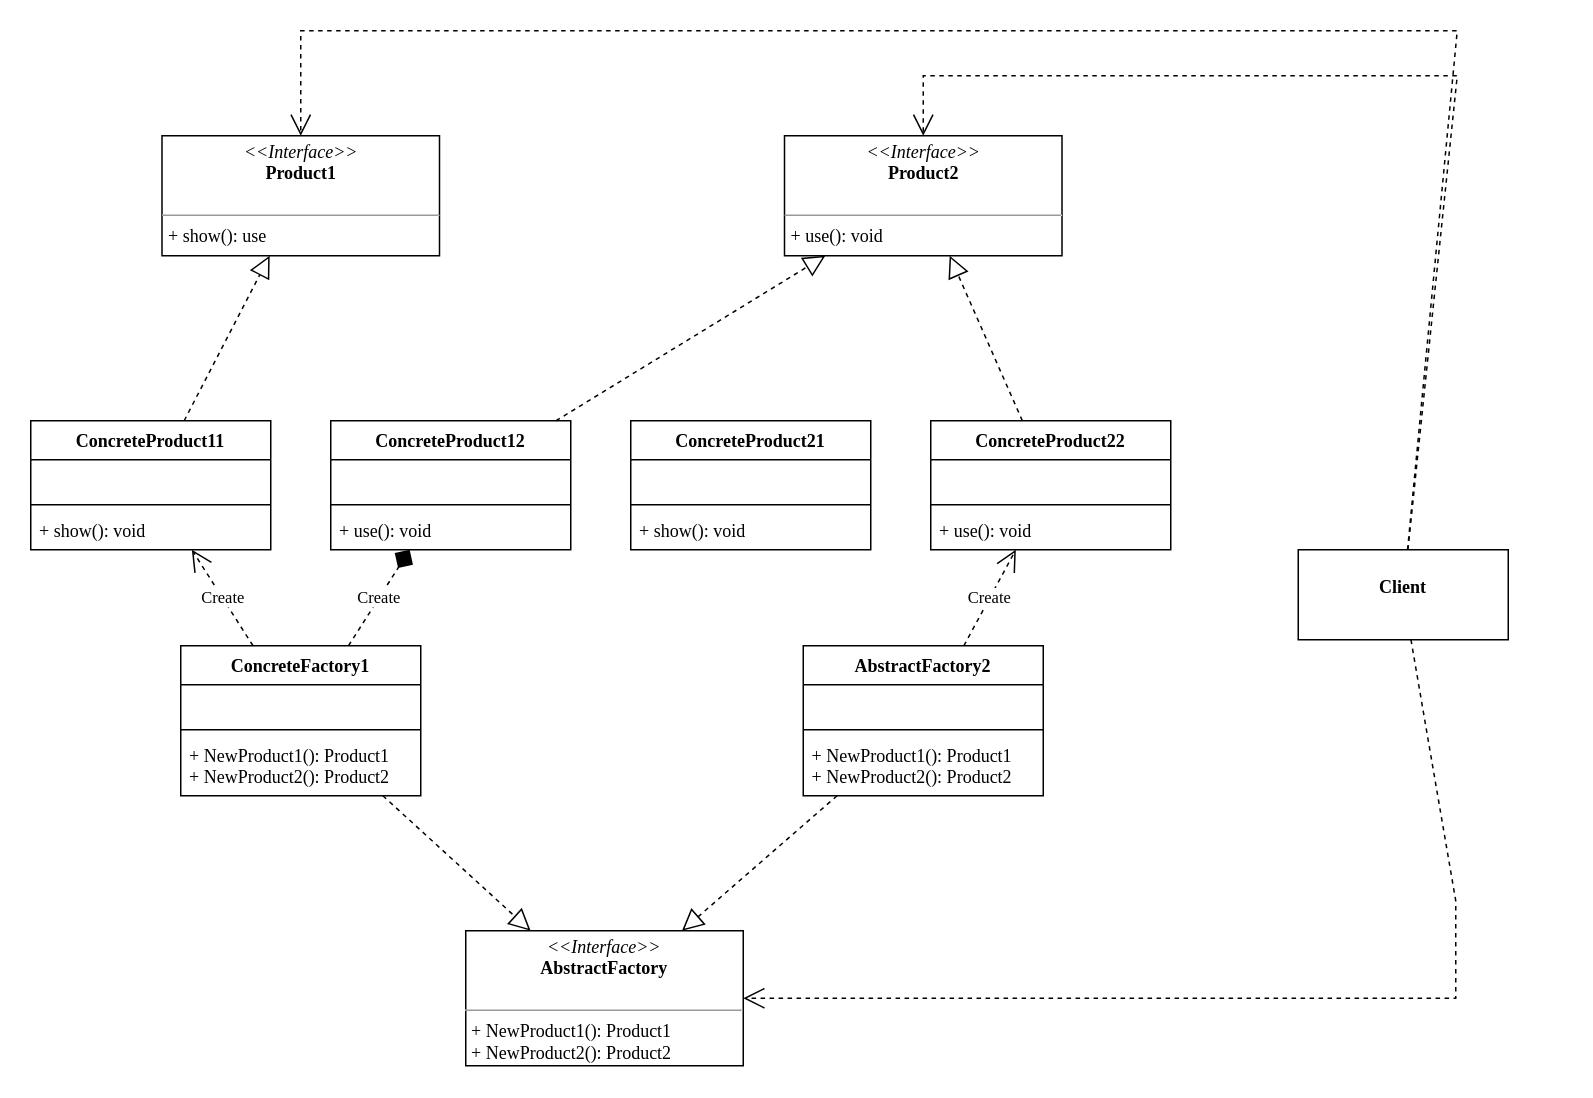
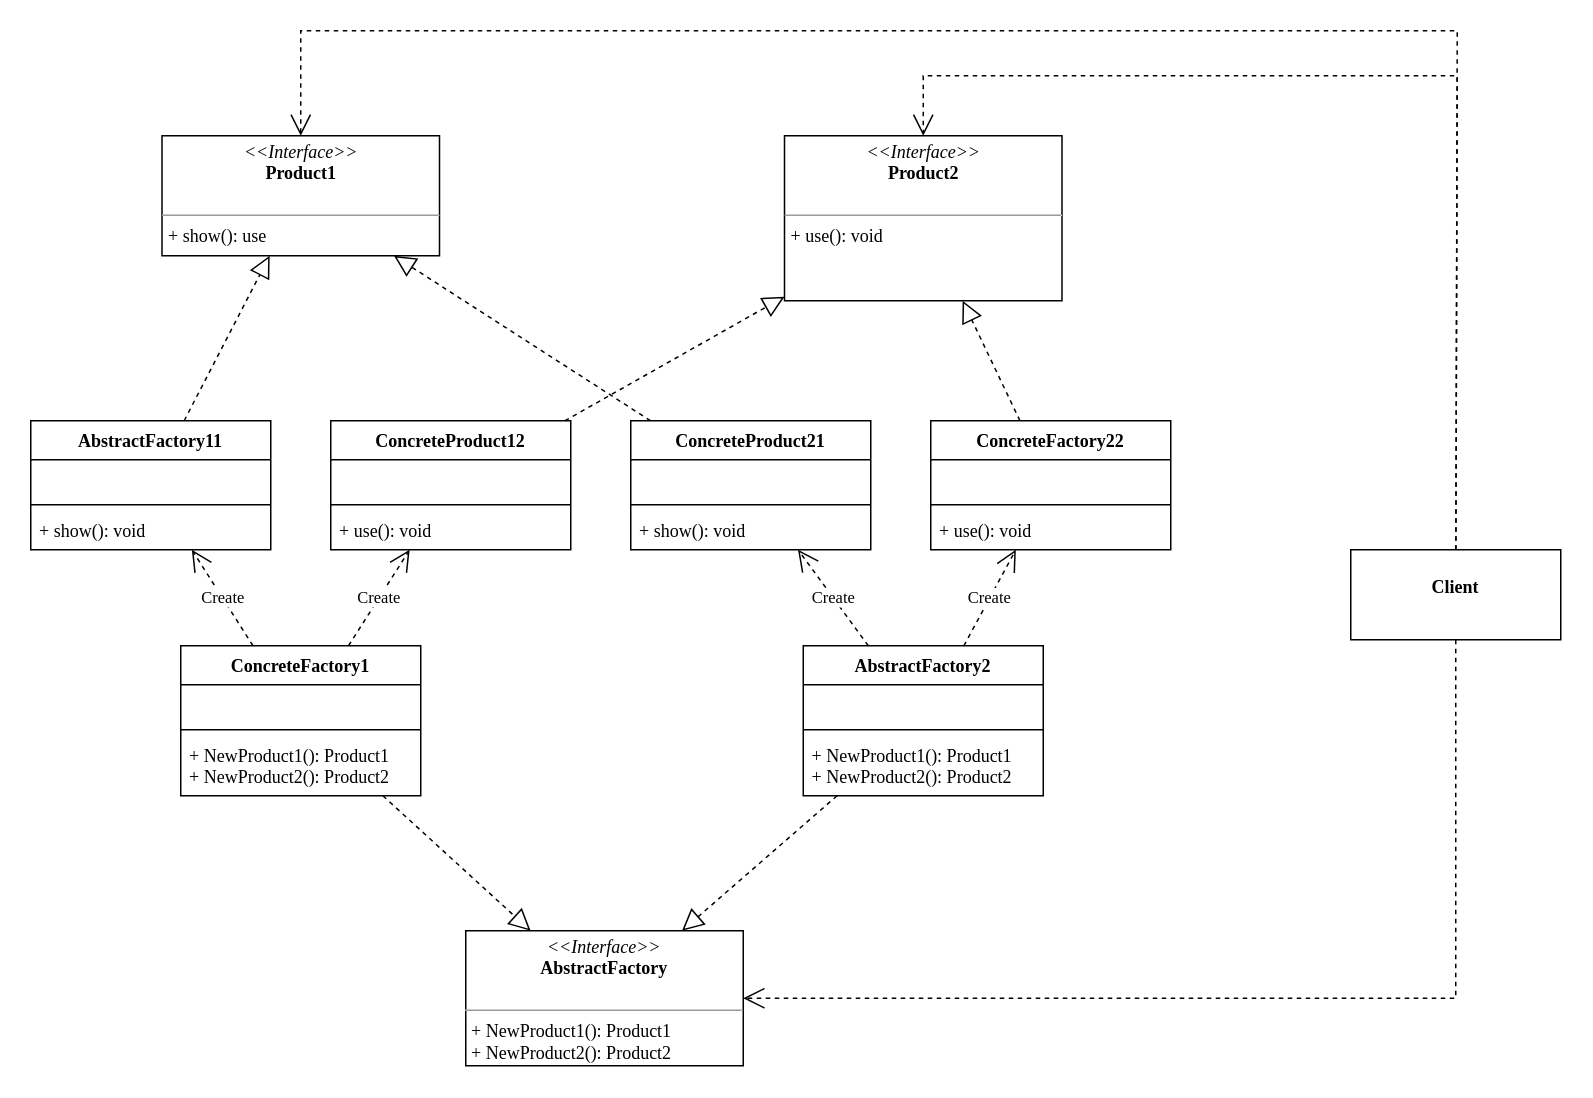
(923, 196) -> (923, 218)
none -> (532, 344)
(150, 441) -> (150, 441)
(1050, 441) -> (1050, 441)
(398, 568) -> (403, 560)
(1403, 595) -> (1456, 595)
none -> (834, 600)
